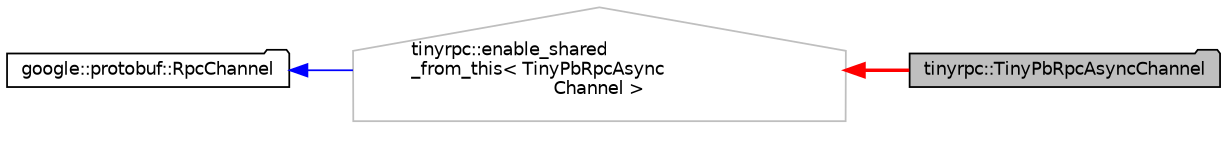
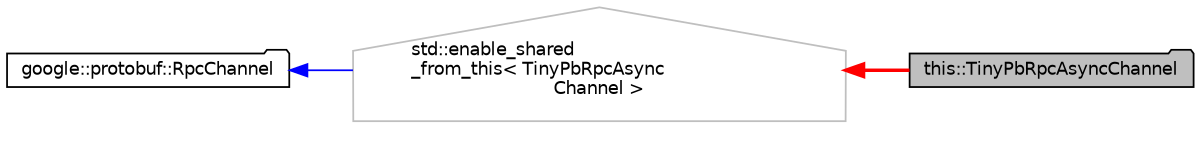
(599, 70) -> (599, 70)
(1065, 70) -> (1052, 70)
